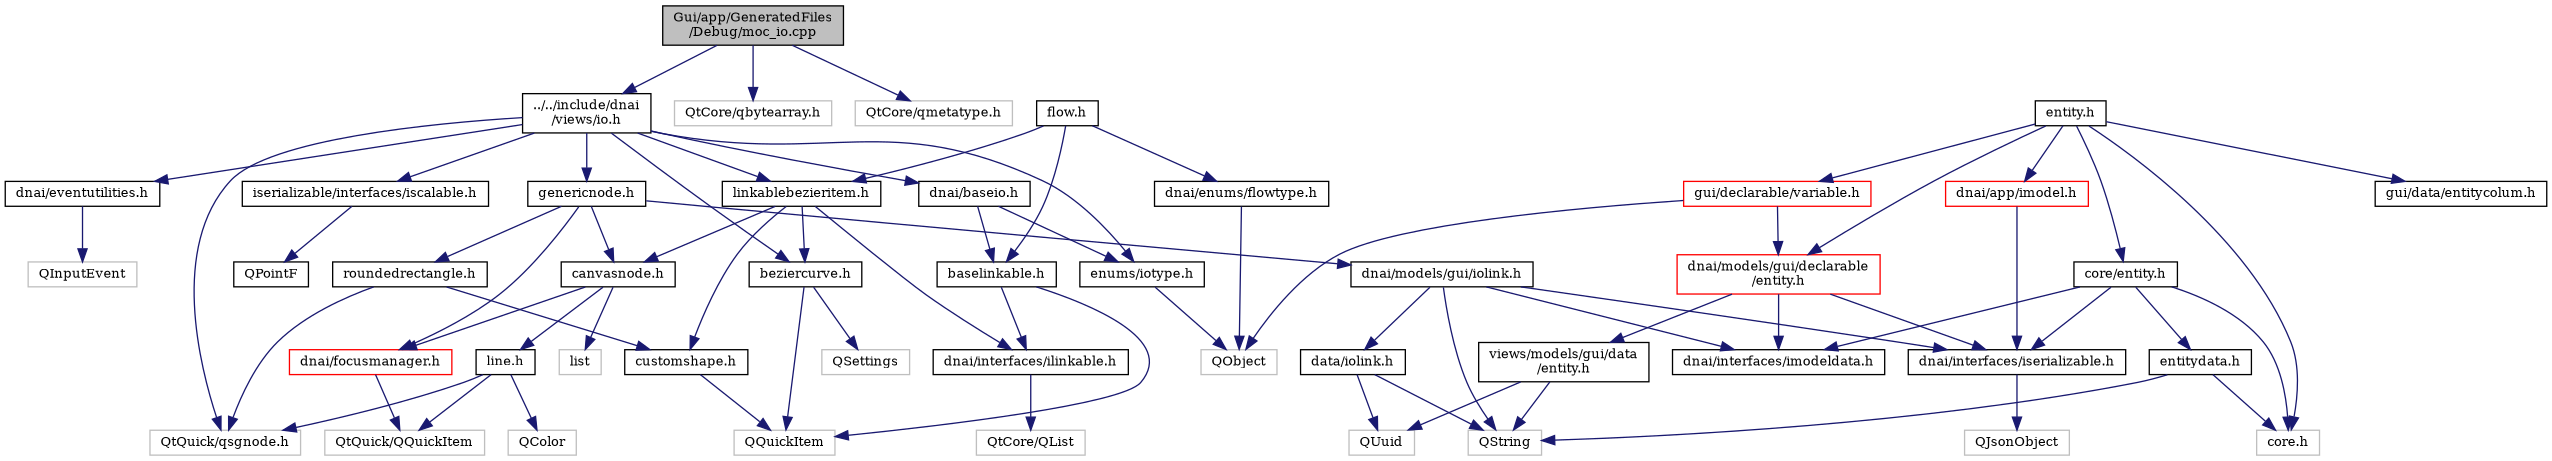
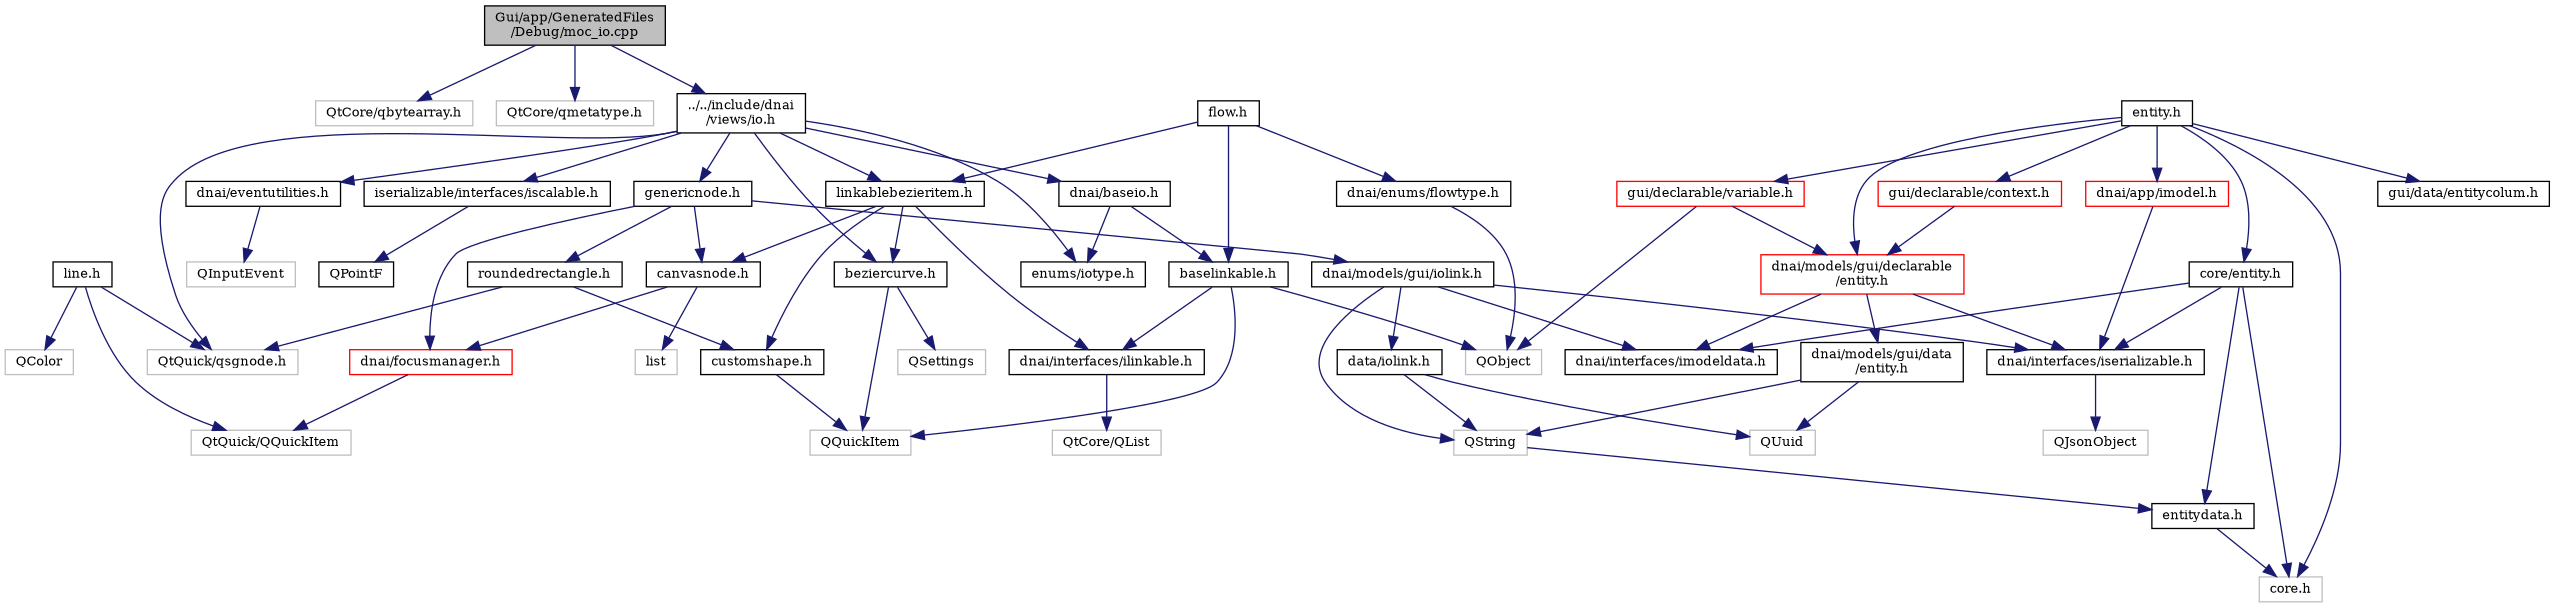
none -> (1970, 194)
(567, 314) -> none
(1186, 314) -> (1367, 315)
(1564, 362) -> (1882, 362)
(1863, 420) -> (1833, 478)
